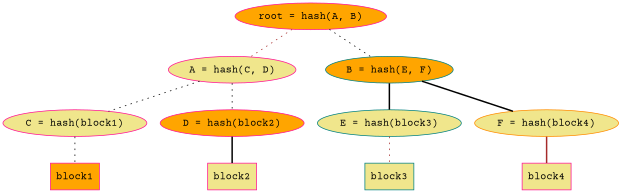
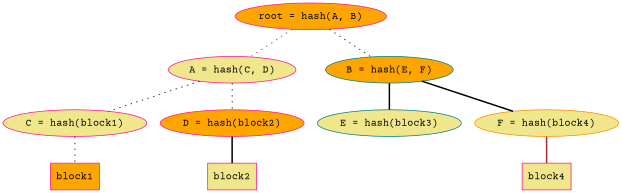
(389, 177) -> none
